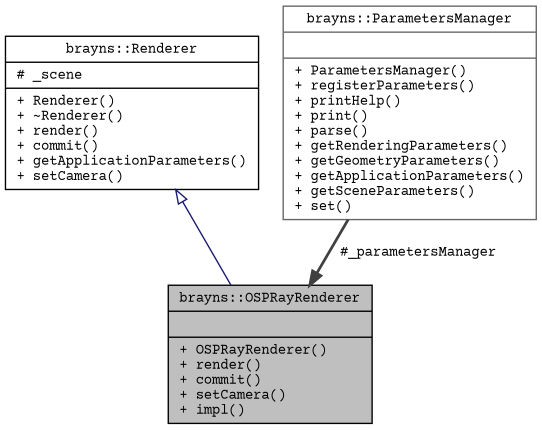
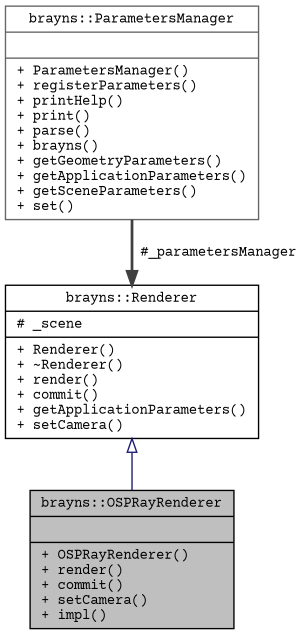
(402, 146) -> (58, 146)
(333, 246) -> (132, 245)
